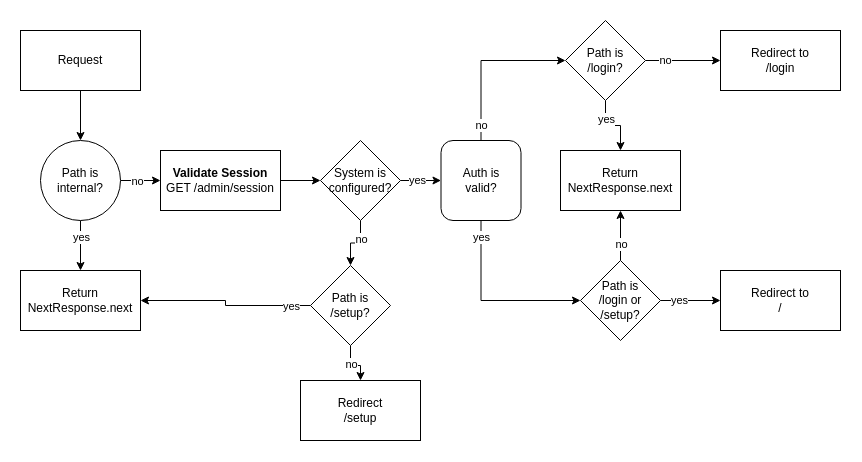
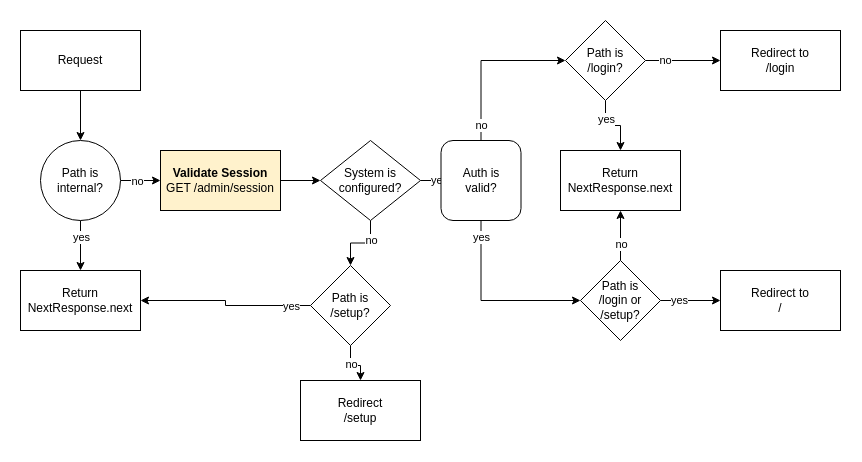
(221, 181) -> (221, 181)
(361, 181) -> (371, 181)
